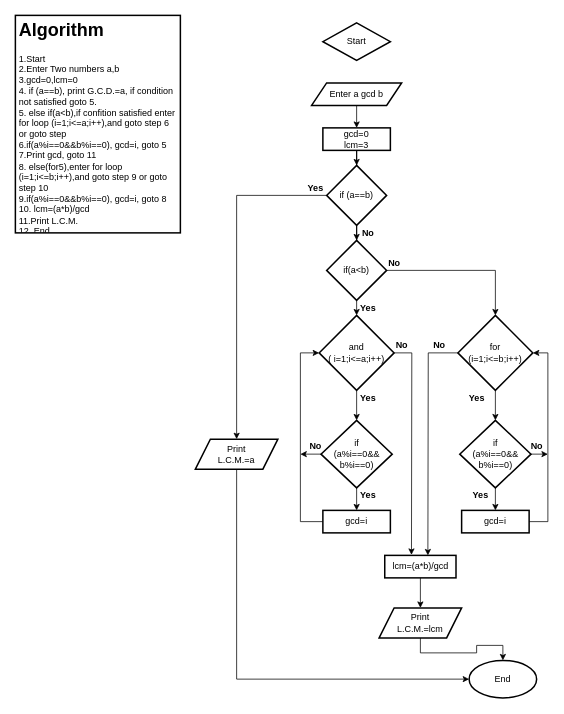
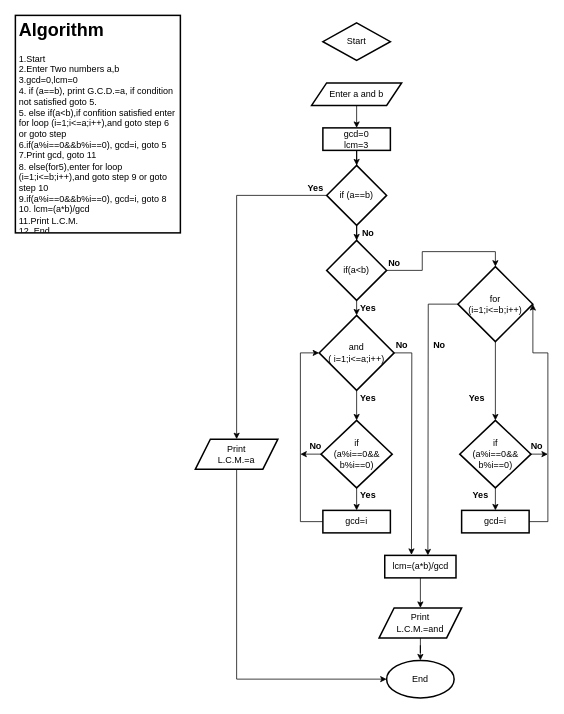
(357, 94) -> (357, 94)
(495, 353) -> (495, 304)
(420, 623) -> (420, 623)
(503, 679) -> (420, 679)
